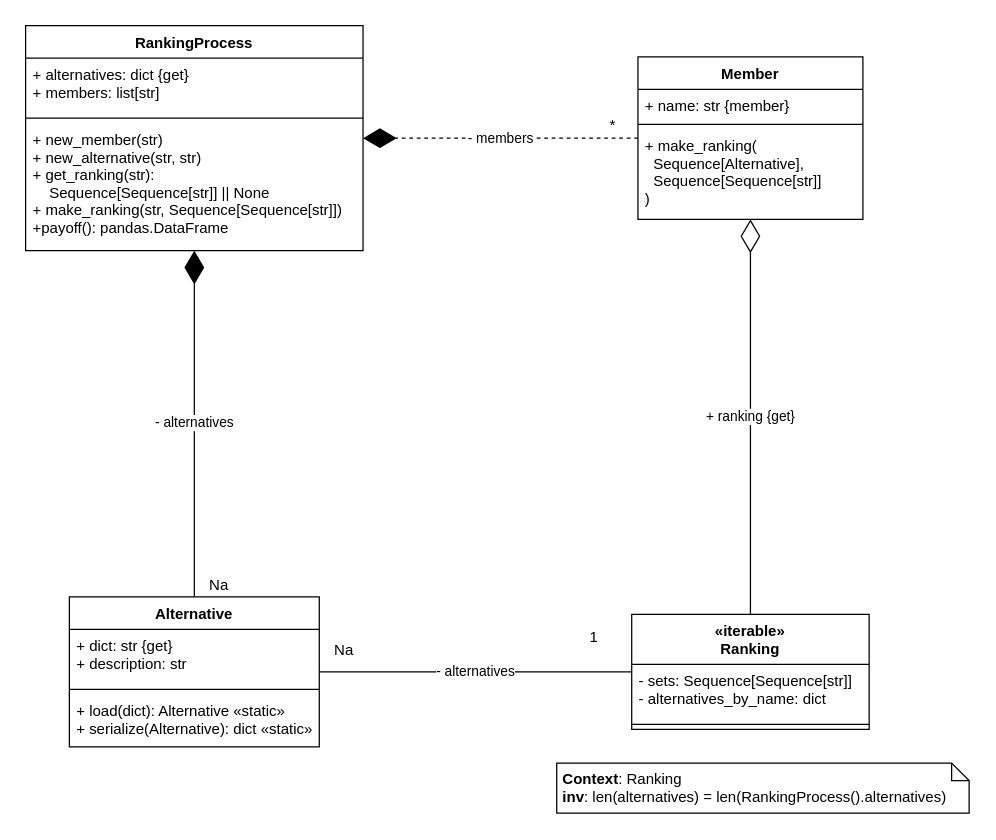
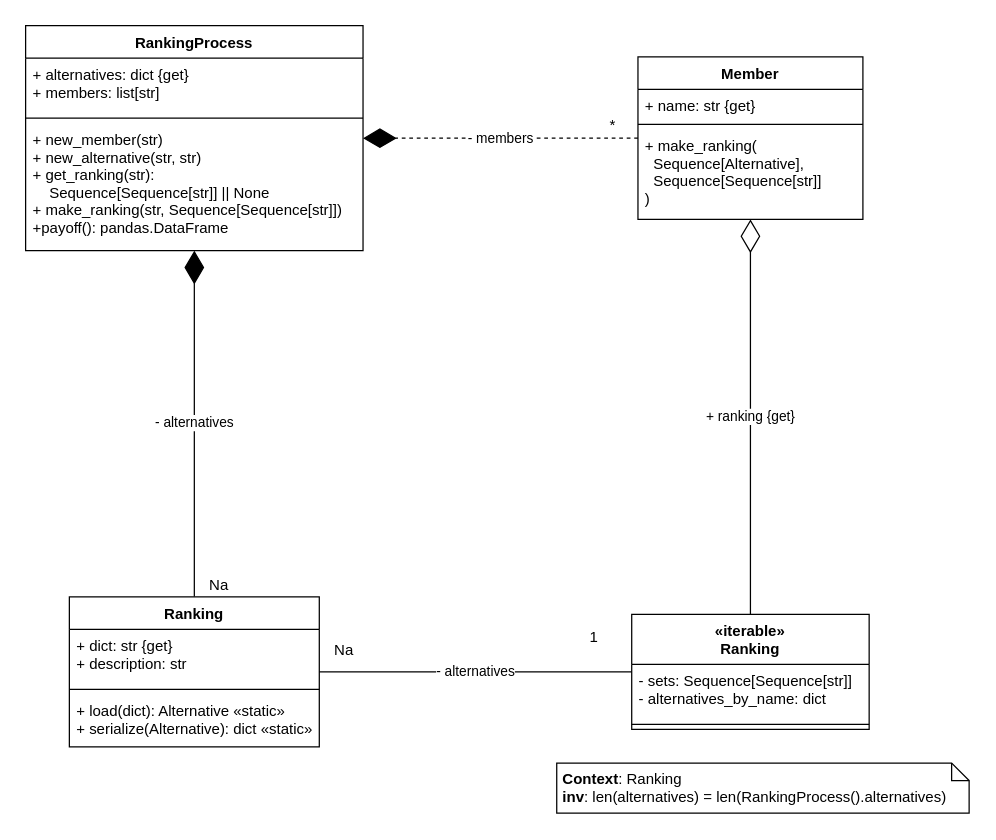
(721, 106) -> (709, 106)
(194, 614) -> (194, 614)
